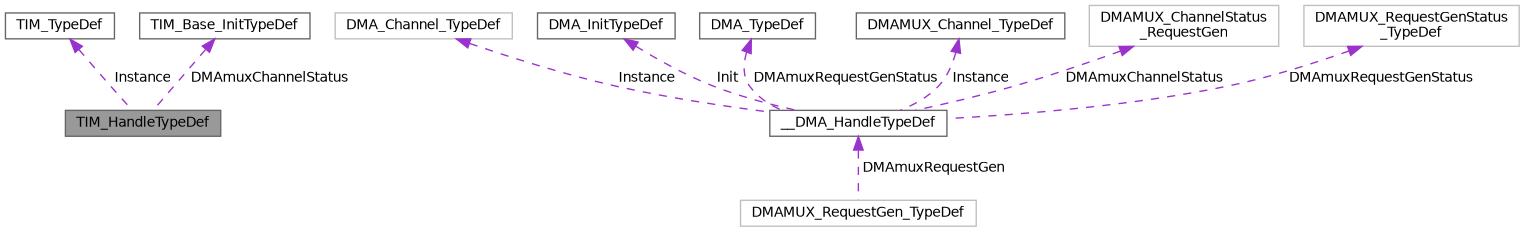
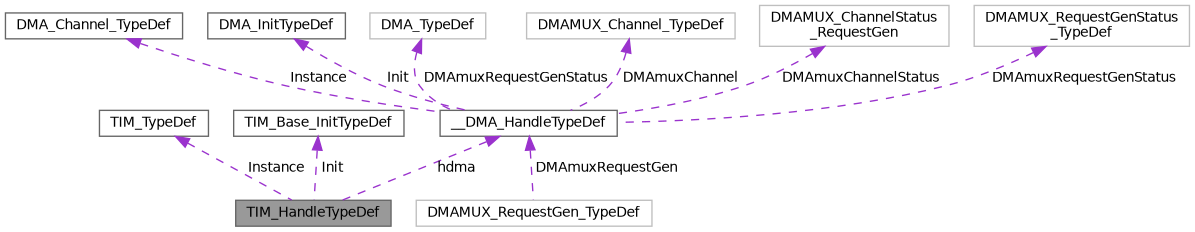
(424, 26) -> (94, 26)
(758, 26) -> (428, 26)
(961, 26) -> (631, 26)
(268, 78) -> (330, 168)
(979, 78) -> (679, 78)
none -> (414, 171)
